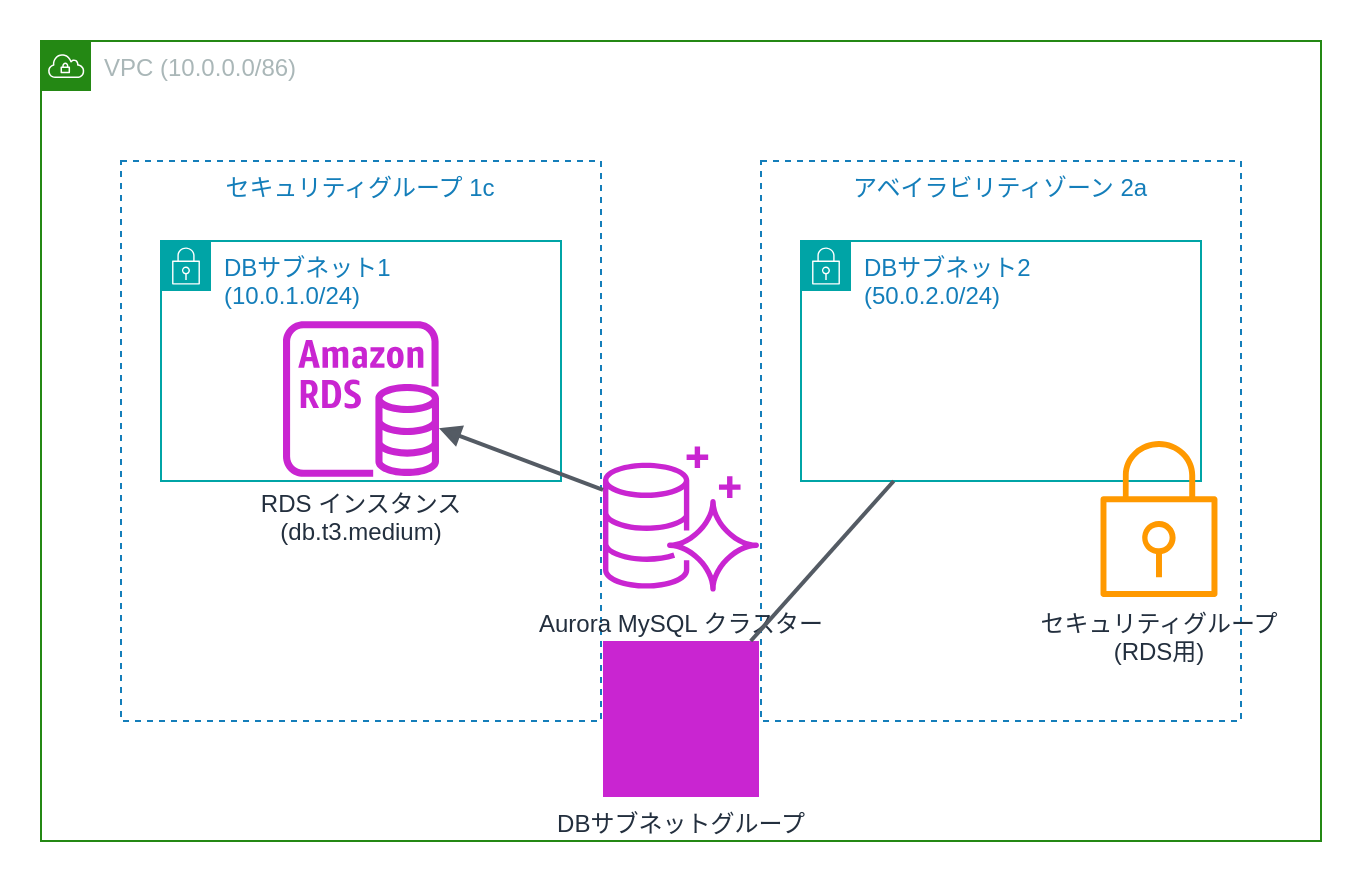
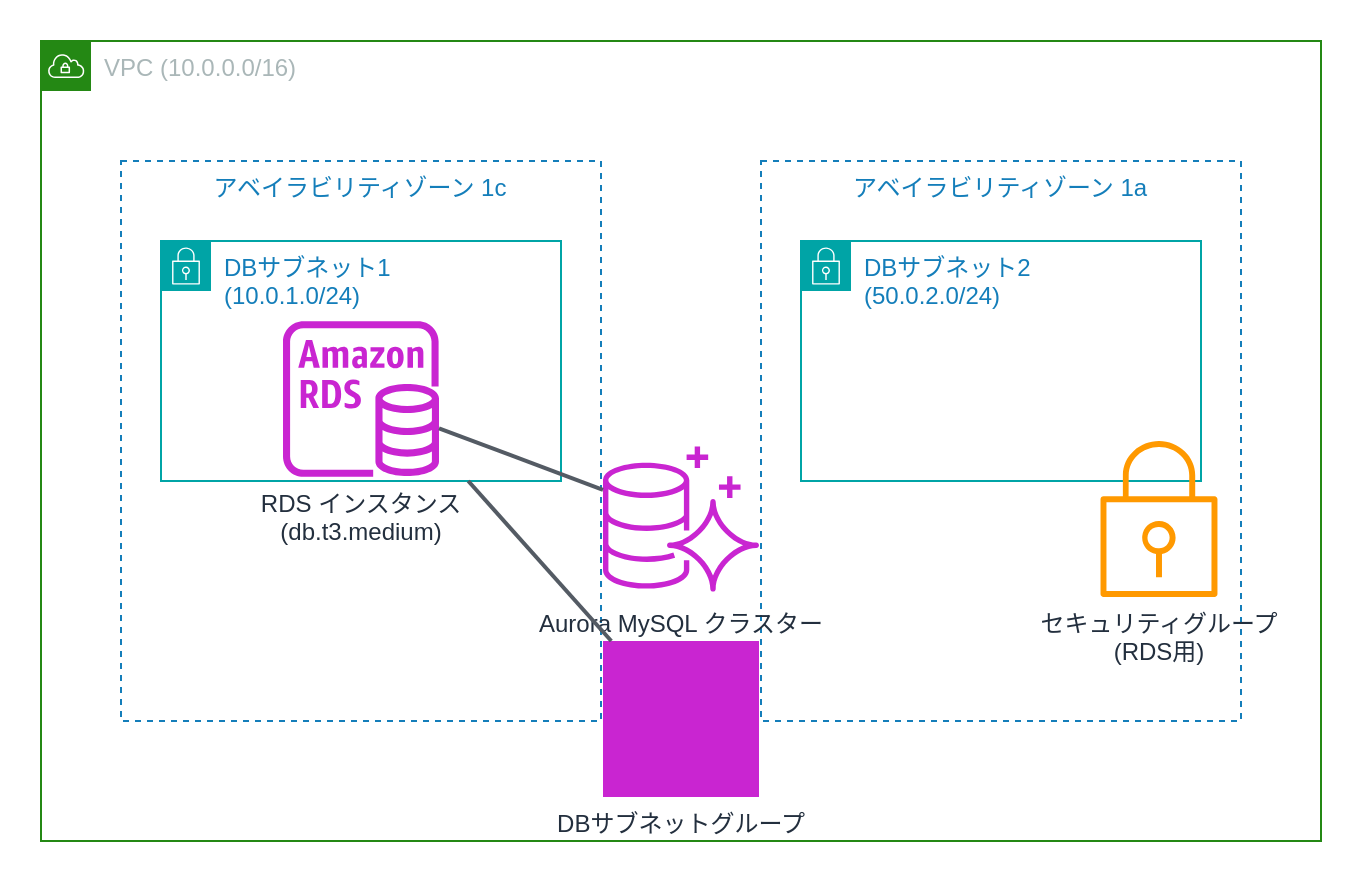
(207, 69) -> (207, 69)
(361, 189) -> (361, 189)
(1001, 189) -> (1001, 189)
(459, 436) -> (449, 432)
none -> (541, 562)
(821, 562) -> none
